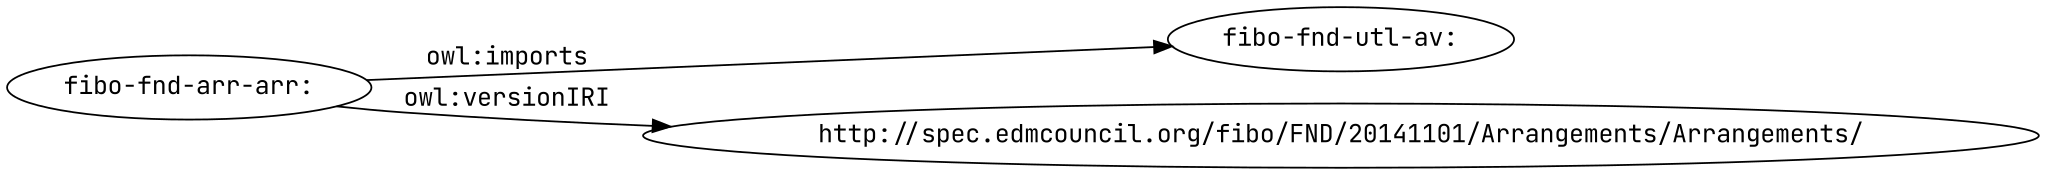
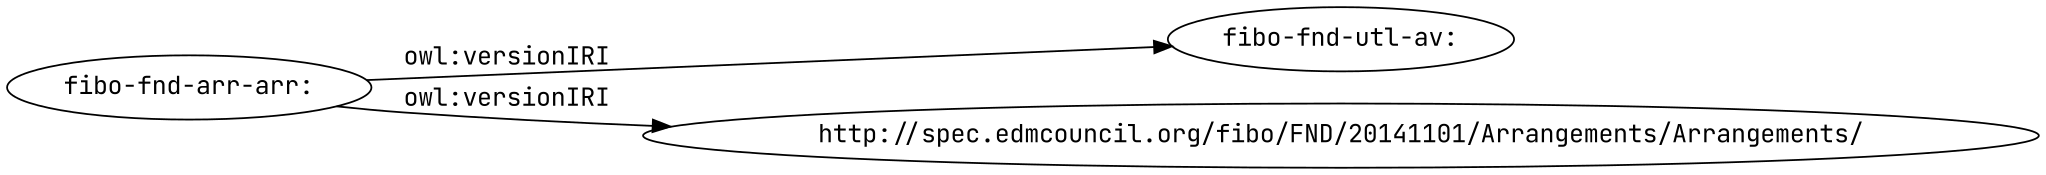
(507, 58) -> (507, 58)
